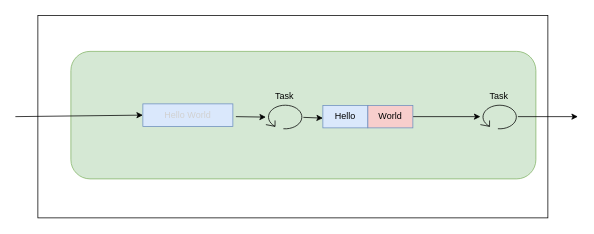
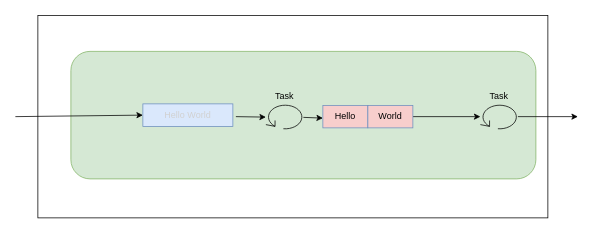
(345, 117) -> (345, 117)
